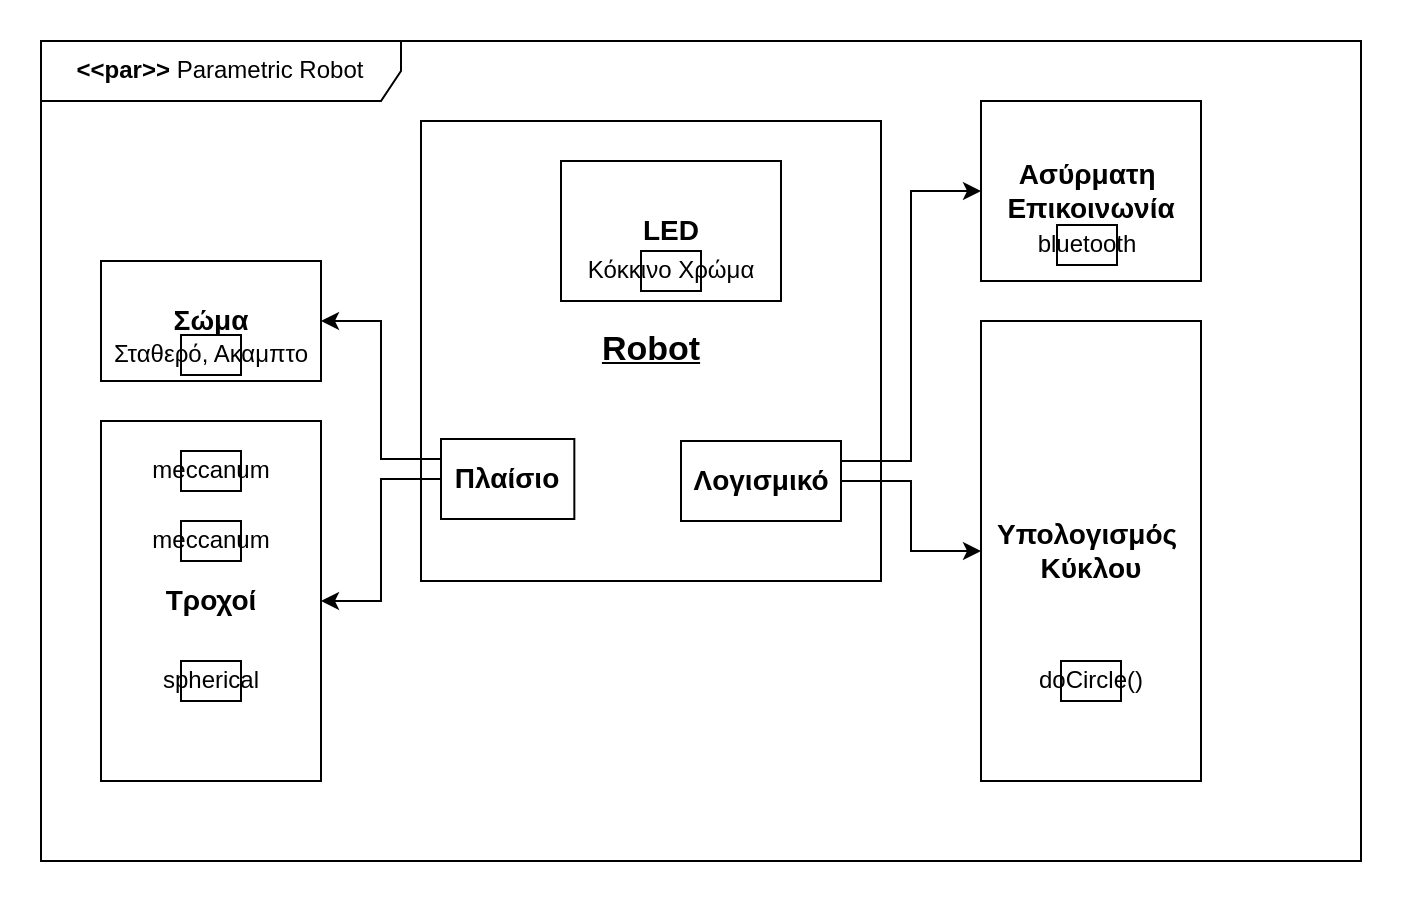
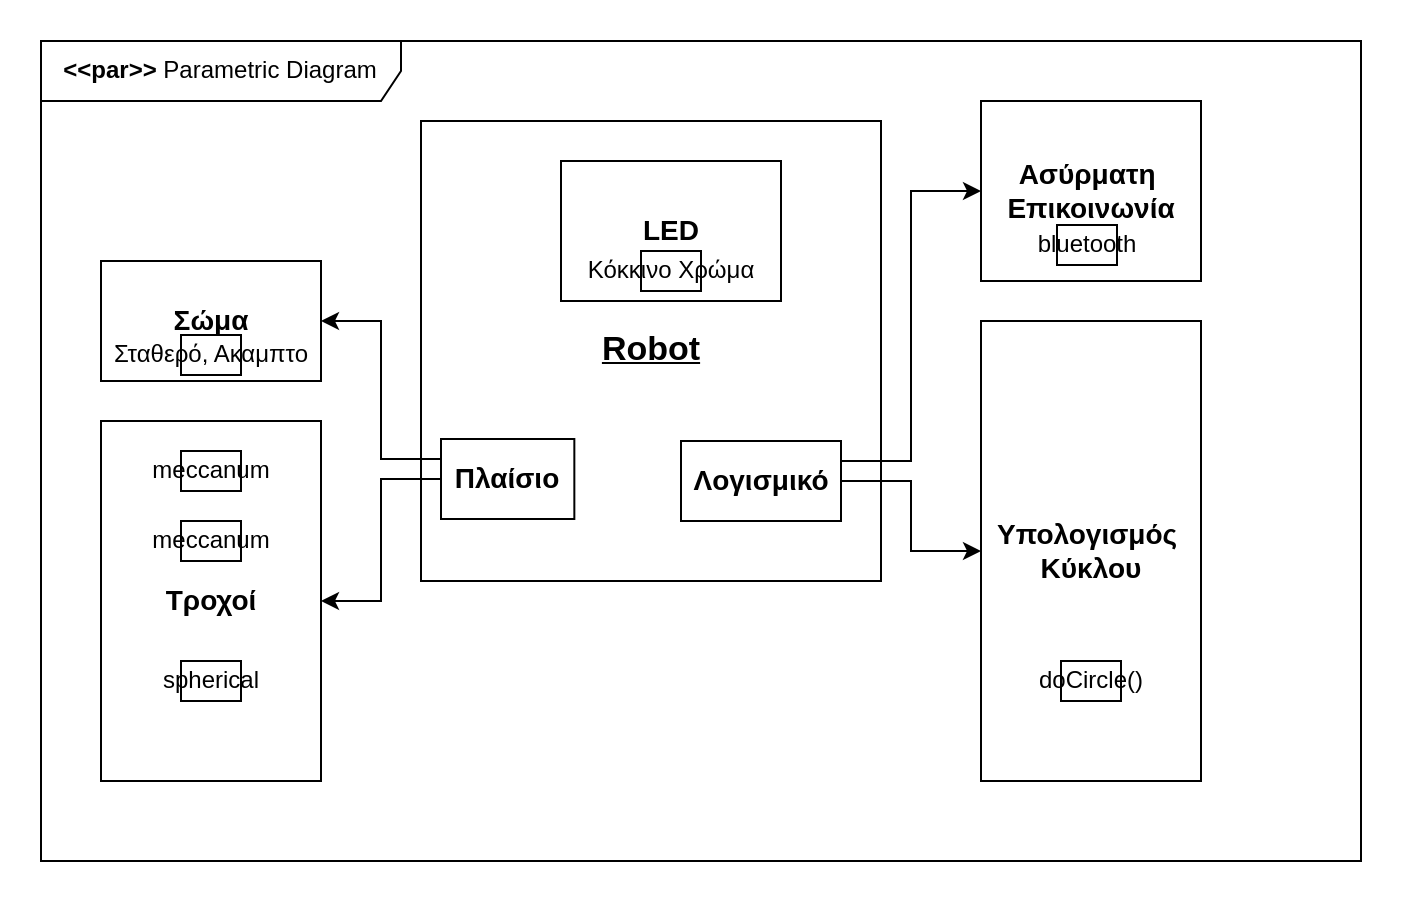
(221, 71) -> (221, 71)
